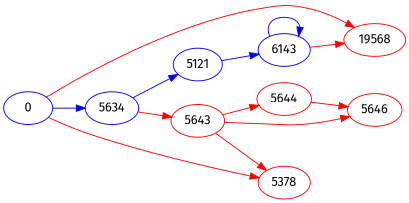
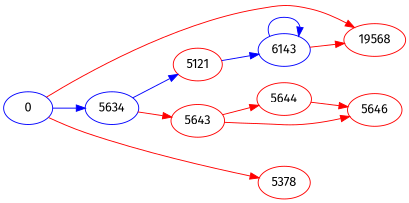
(198, 65) -> (198, 65)
(237, 149) -> none
